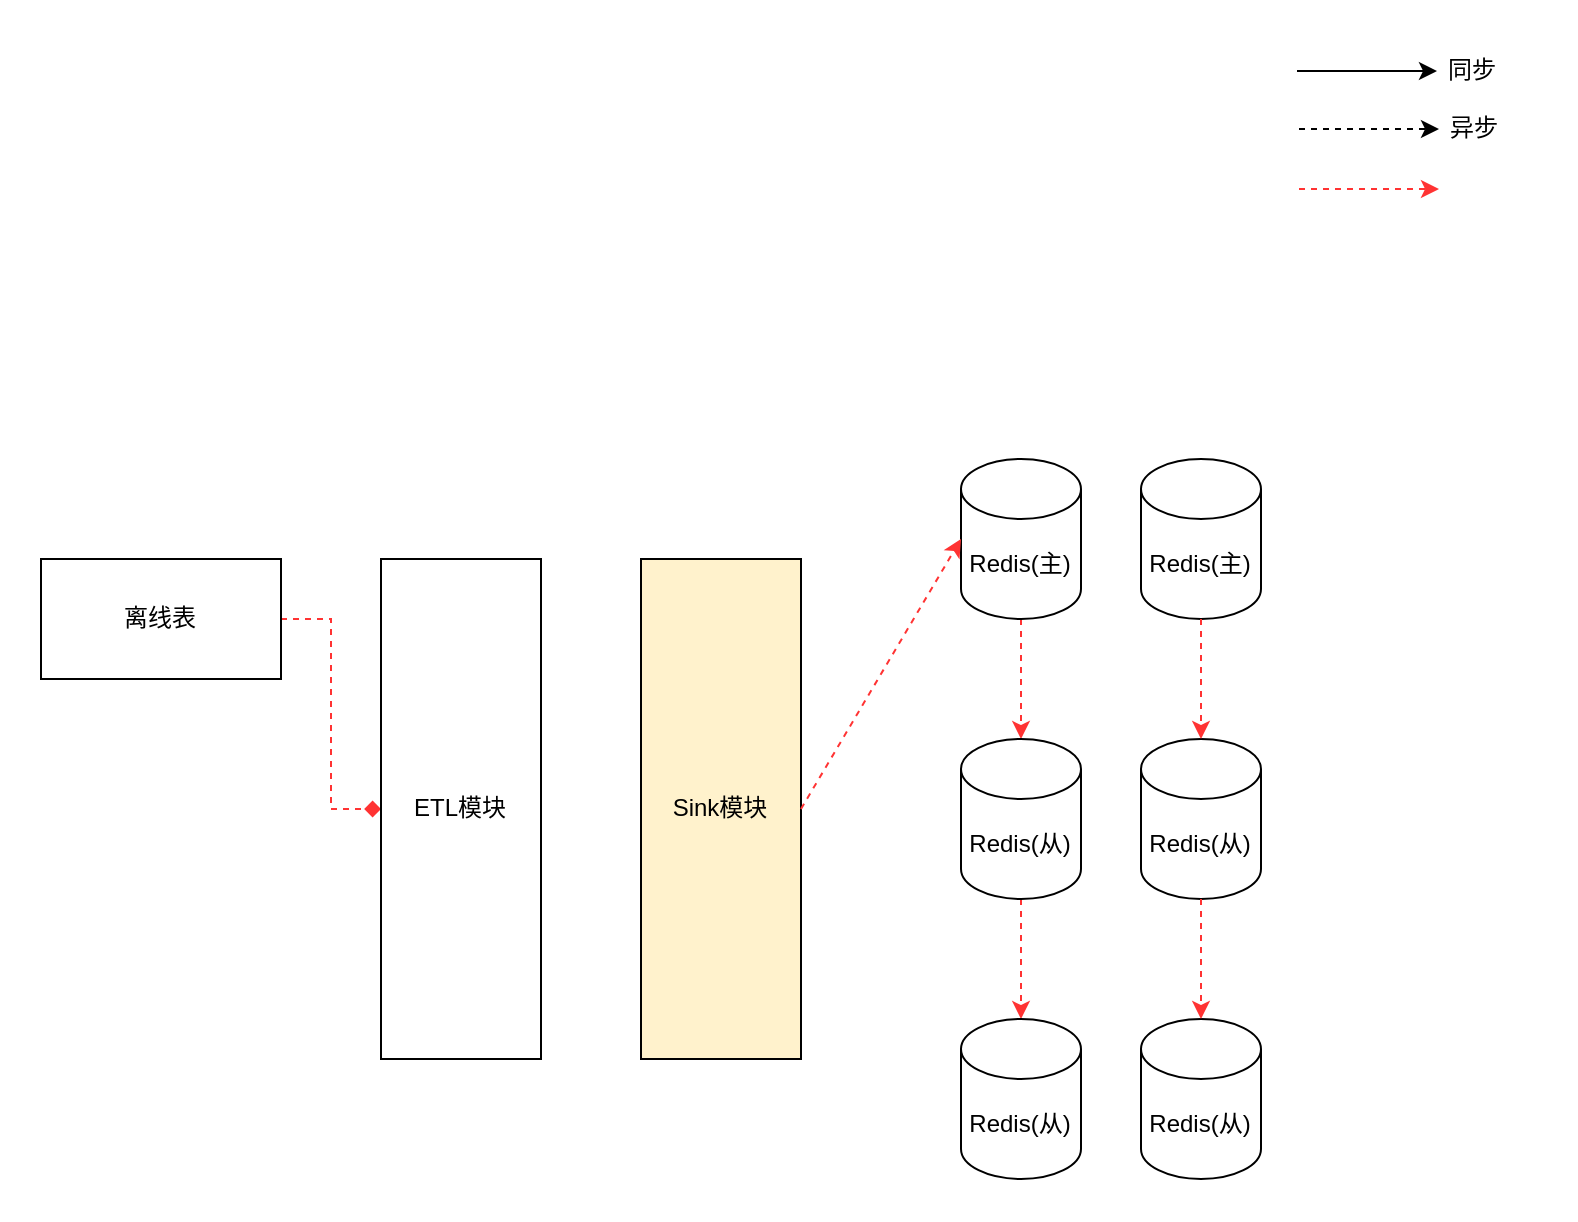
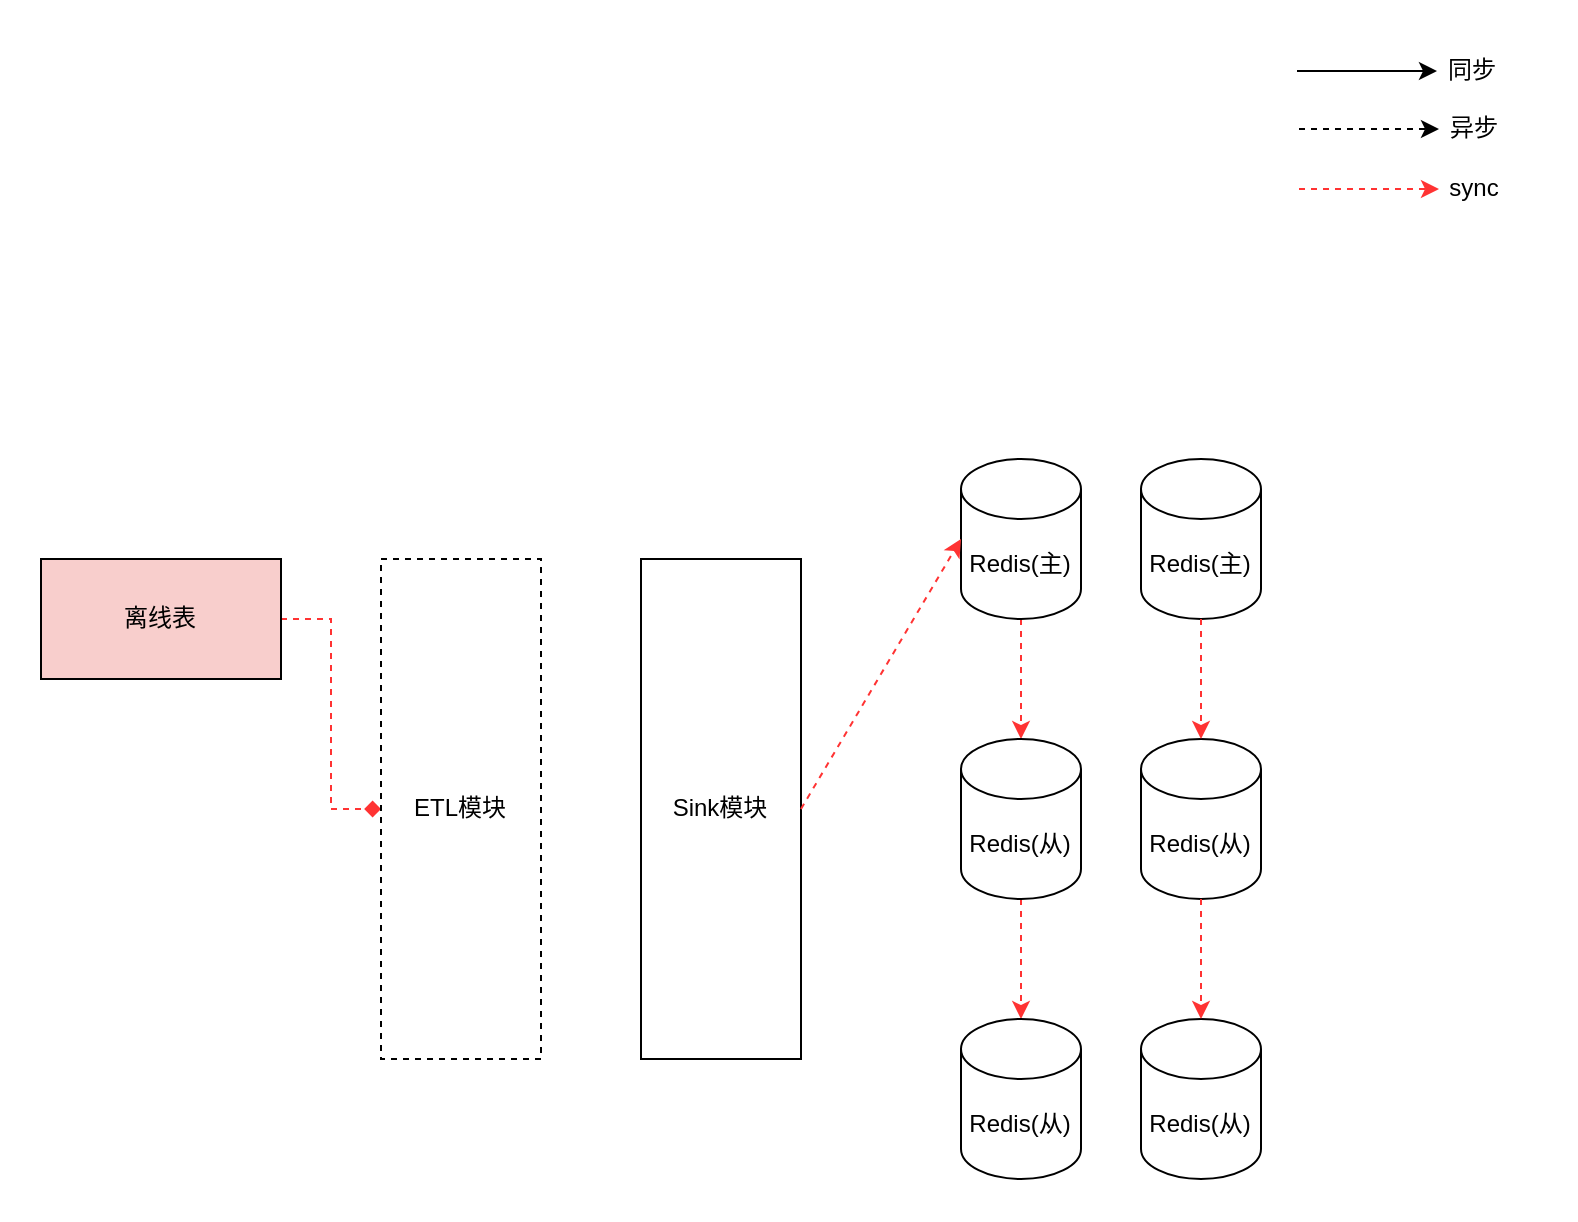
none -> (1475, 189)
(161, 619) -> (161, 619)
(461, 809) -> (461, 809)
(721, 809) -> (721, 809)
